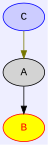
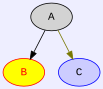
(24, 41) -> (64, 41)
